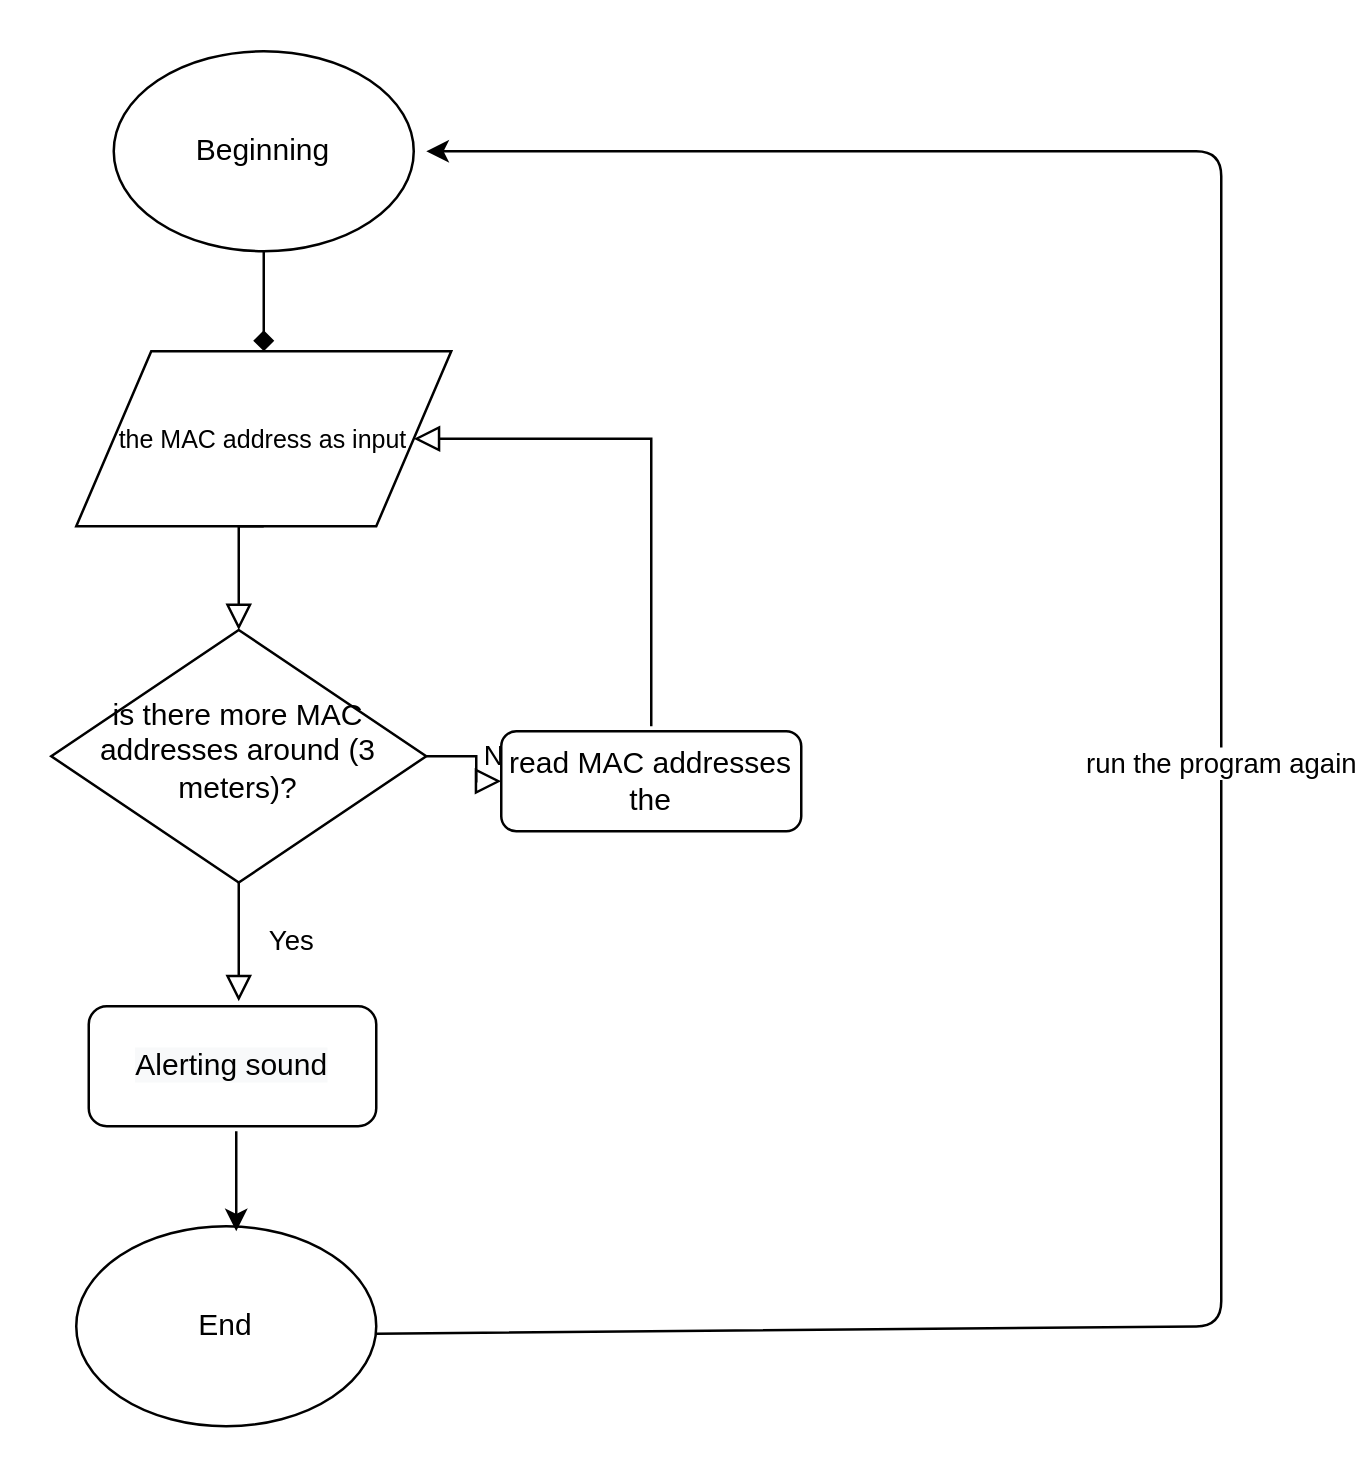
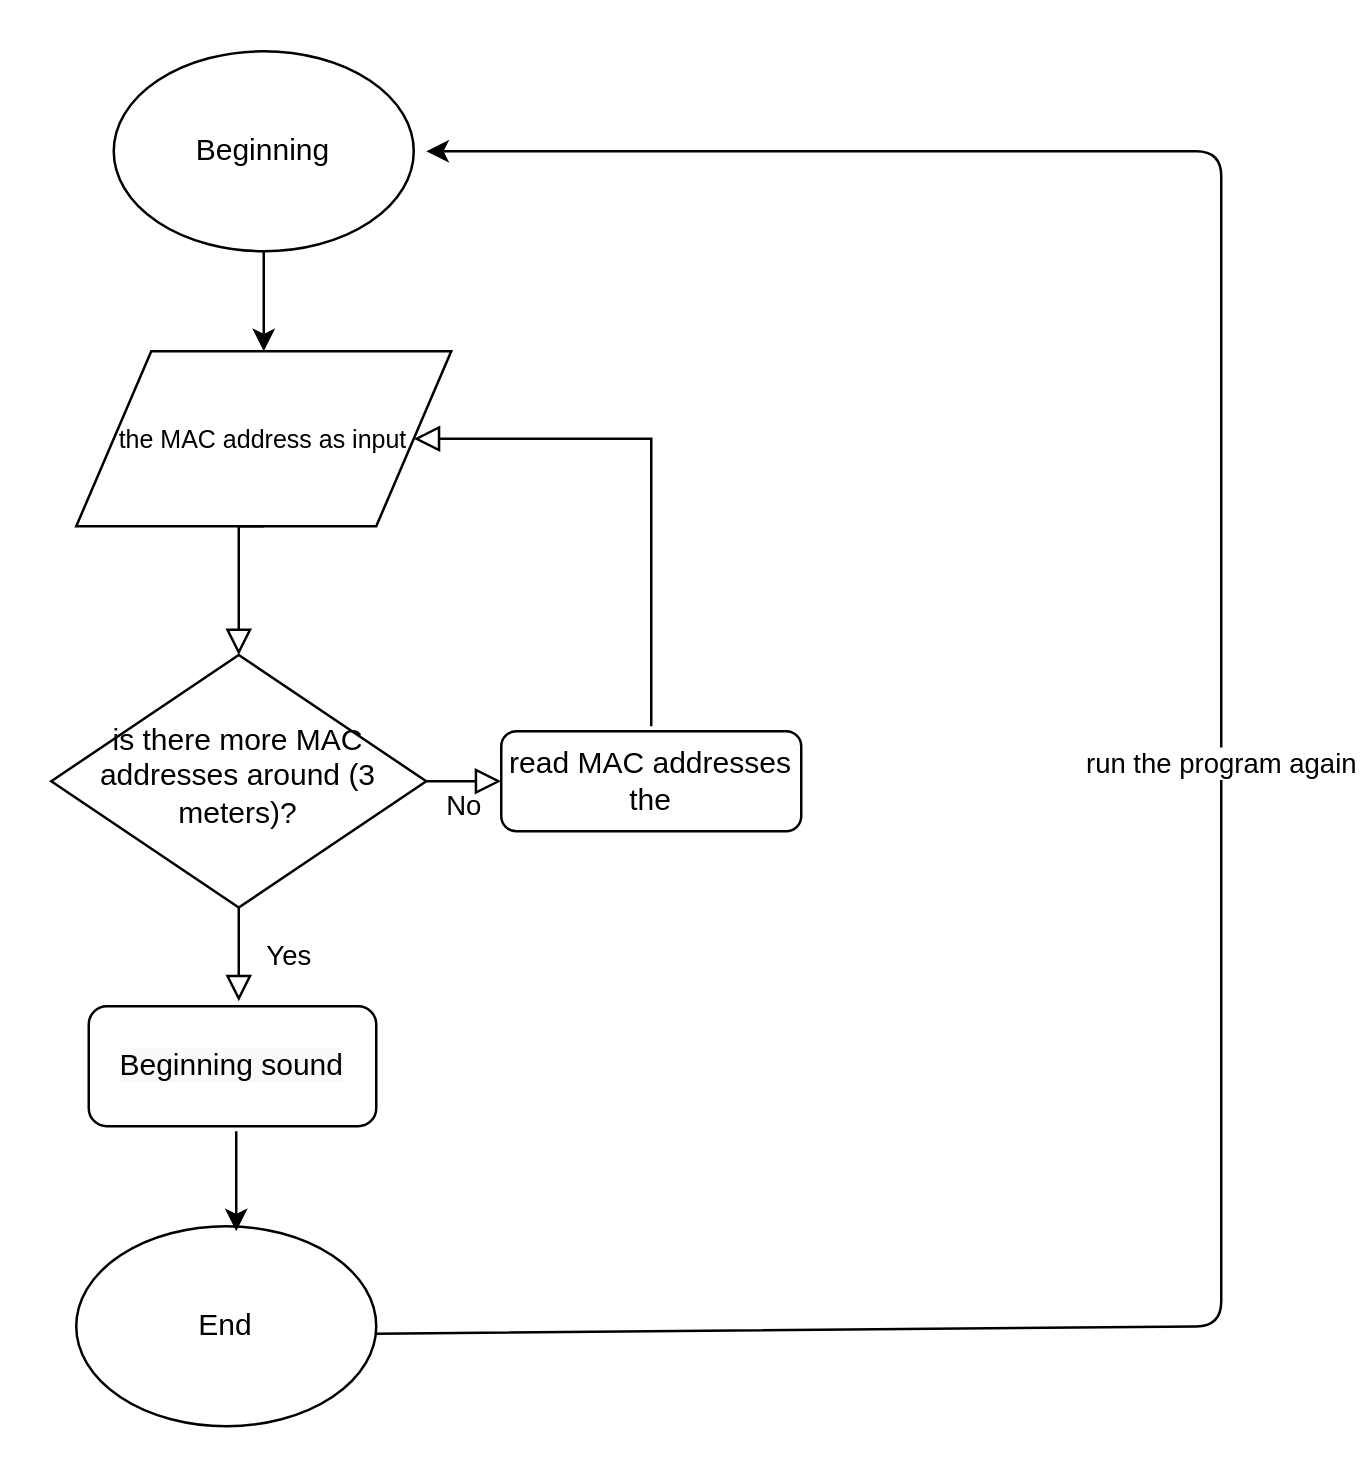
(264, 331) -> (264, 332)
(239, 756) -> (239, 781)
(233, 1066) -> (233, 1066)
